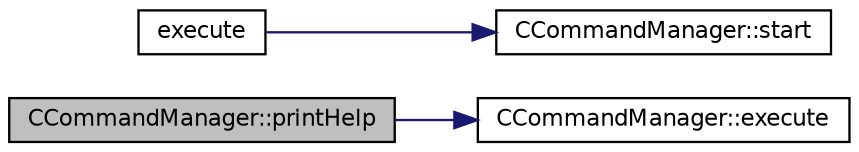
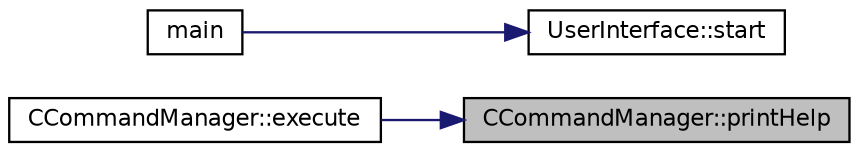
(202, 32) -> (195, 32)
(664, 32) -> (657, 32)
(425, 120) -> (411, 120)
